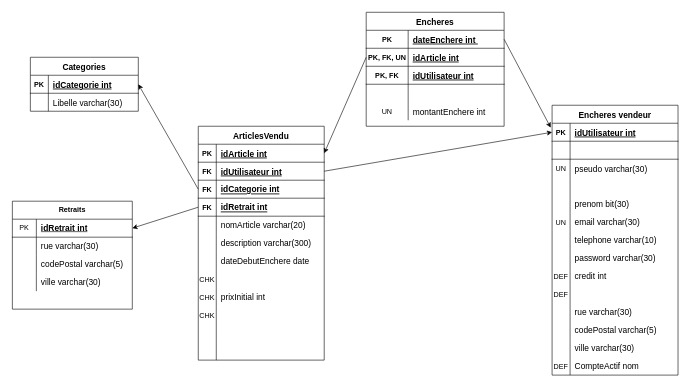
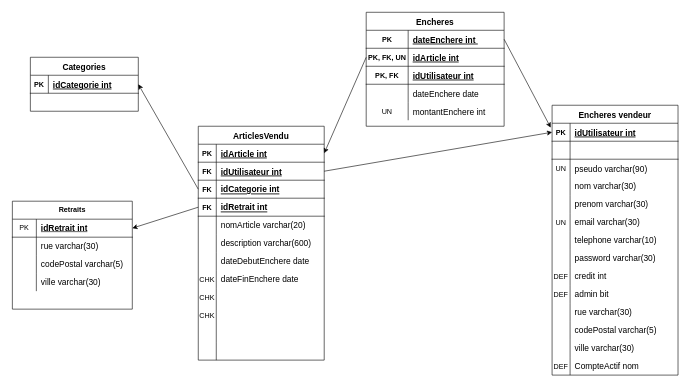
none -> (456, 93)
(93, 102) -> none
(616, 169) -> (616, 169)
none -> (624, 186)
(606, 205) -> (616, 205)
(274, 244) -> (274, 244)
none -> (270, 279)
none -> (624, 294)
(270, 297) -> none
